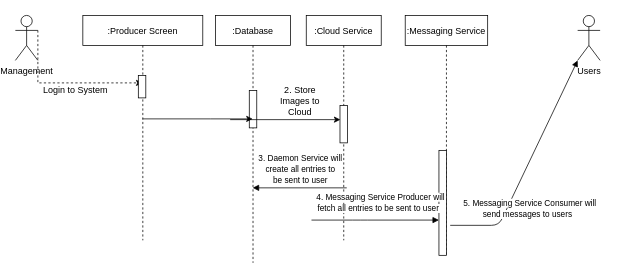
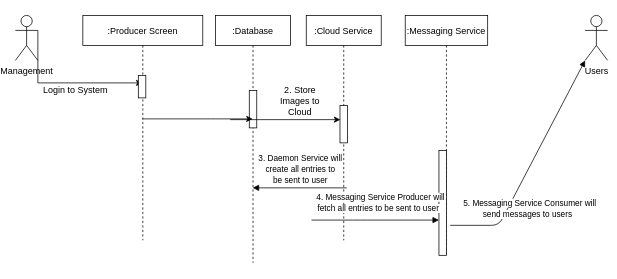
(589, 38) -> (597, 38)
(62, 83) -> (62, 83)
